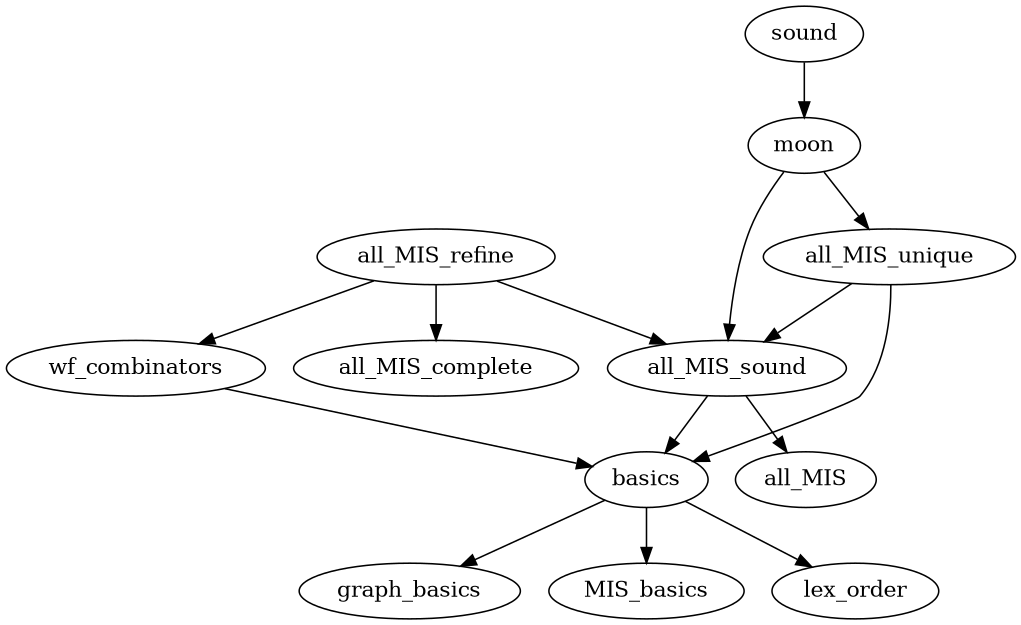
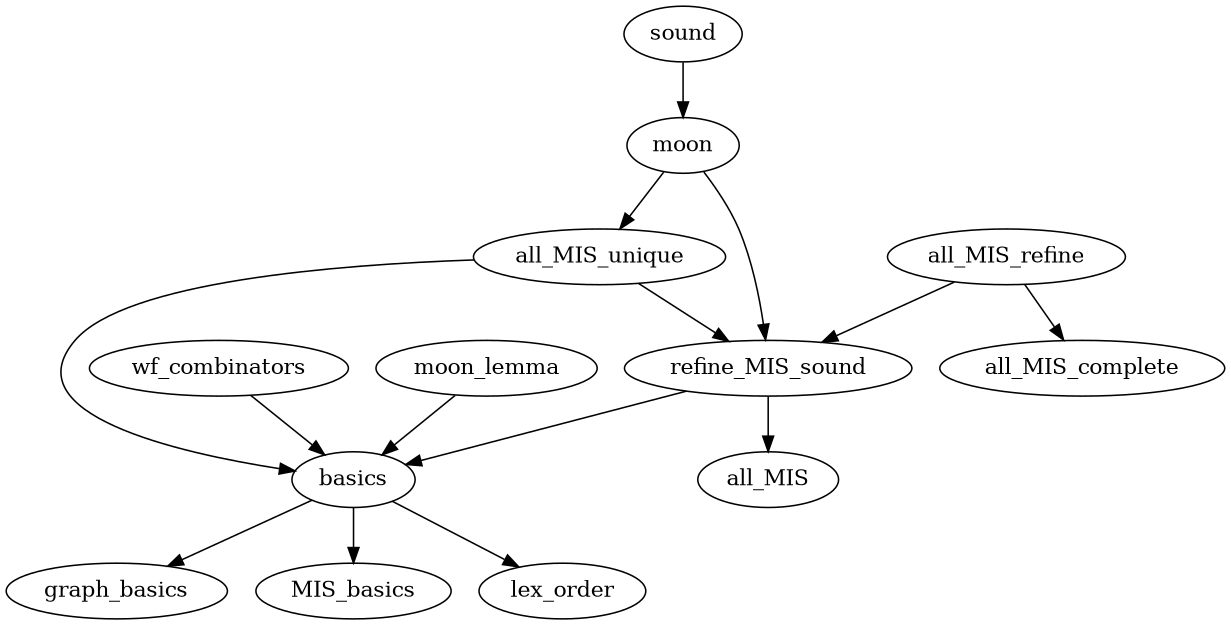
(294, 310) -> none
none -> (487, 368)
(727, 368) -> (768, 368)
